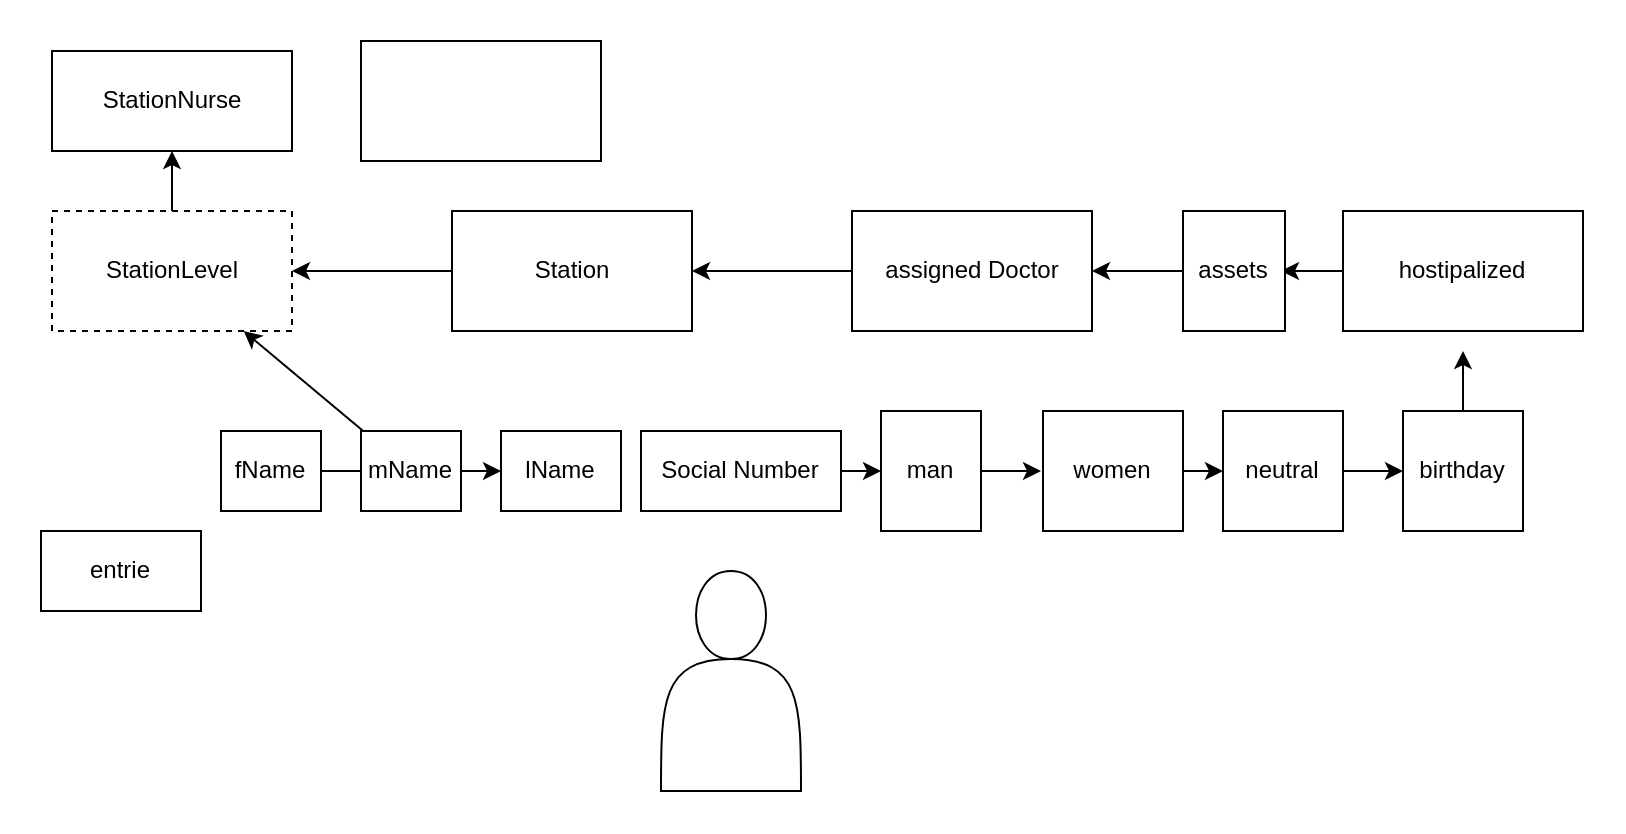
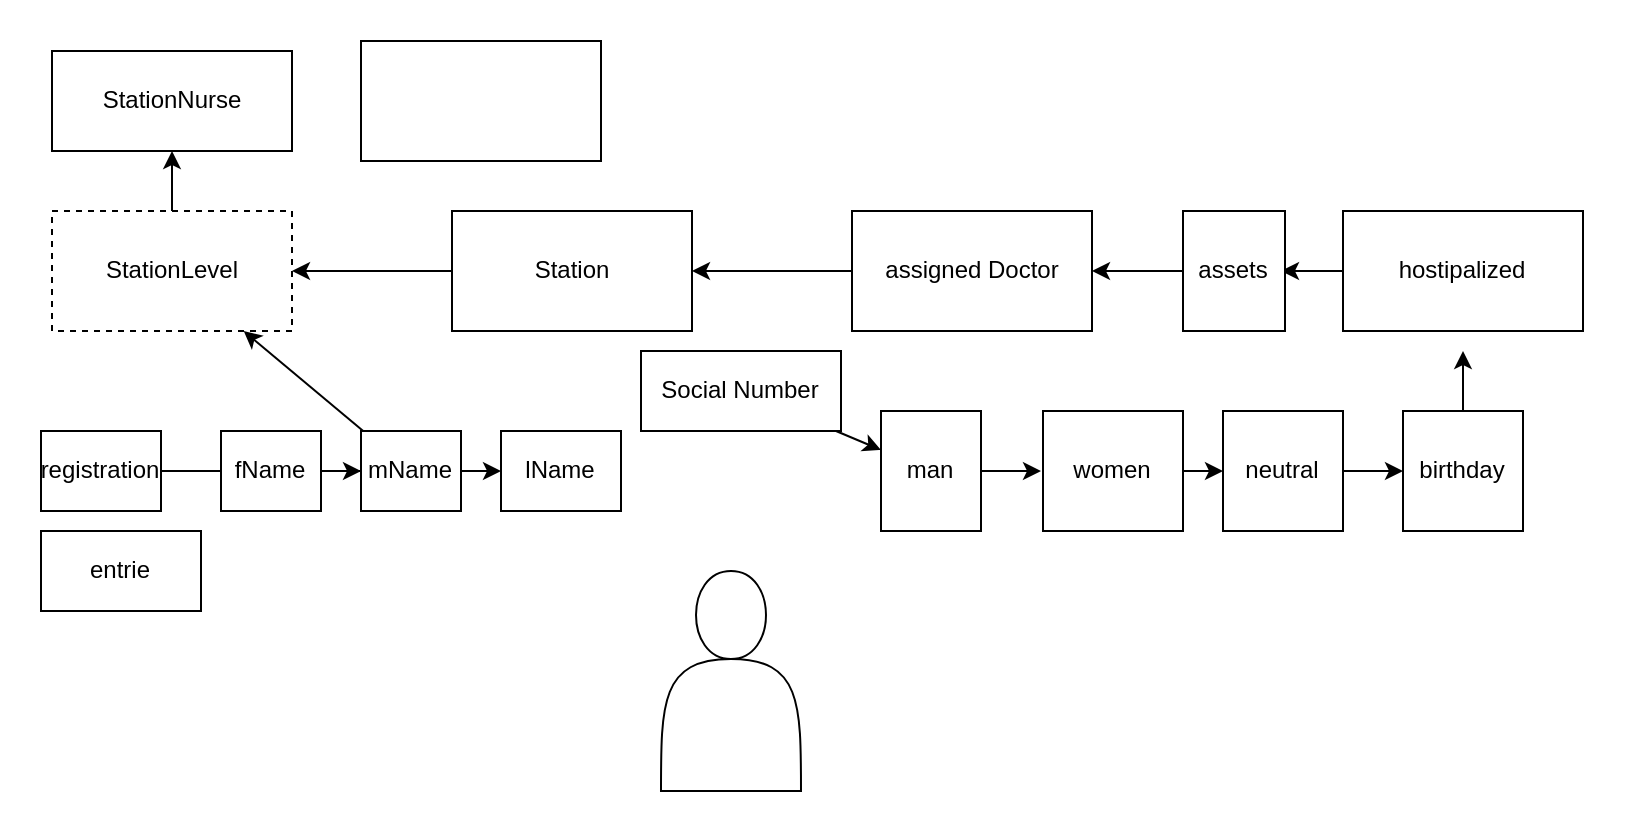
none -> (101, 471)
none -> (191, 471)
(741, 471) -> (741, 391)
